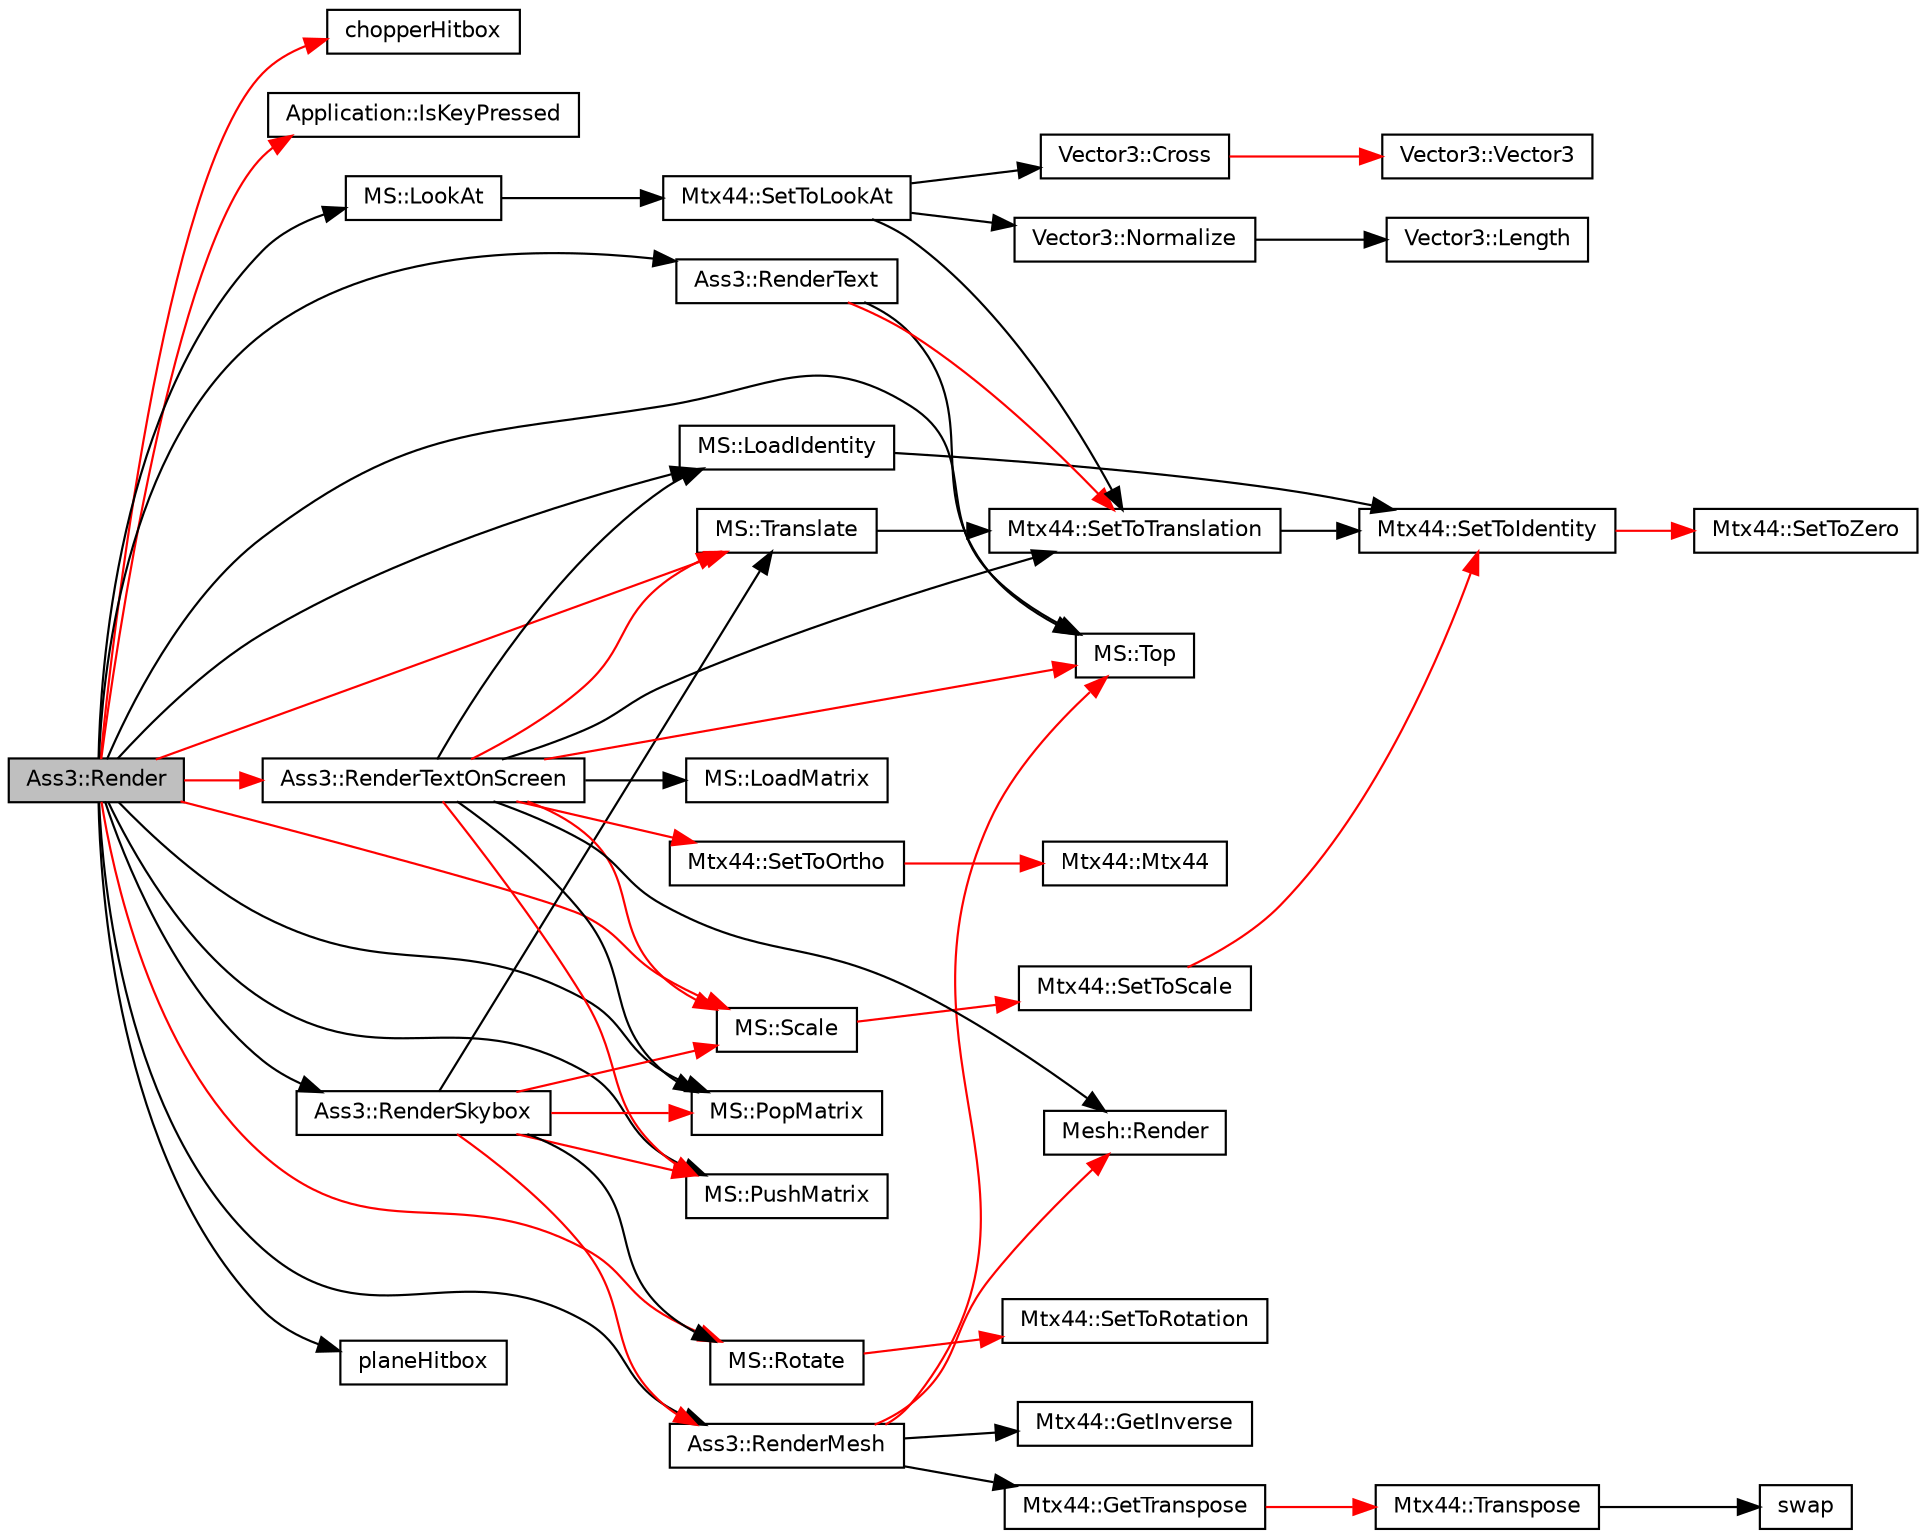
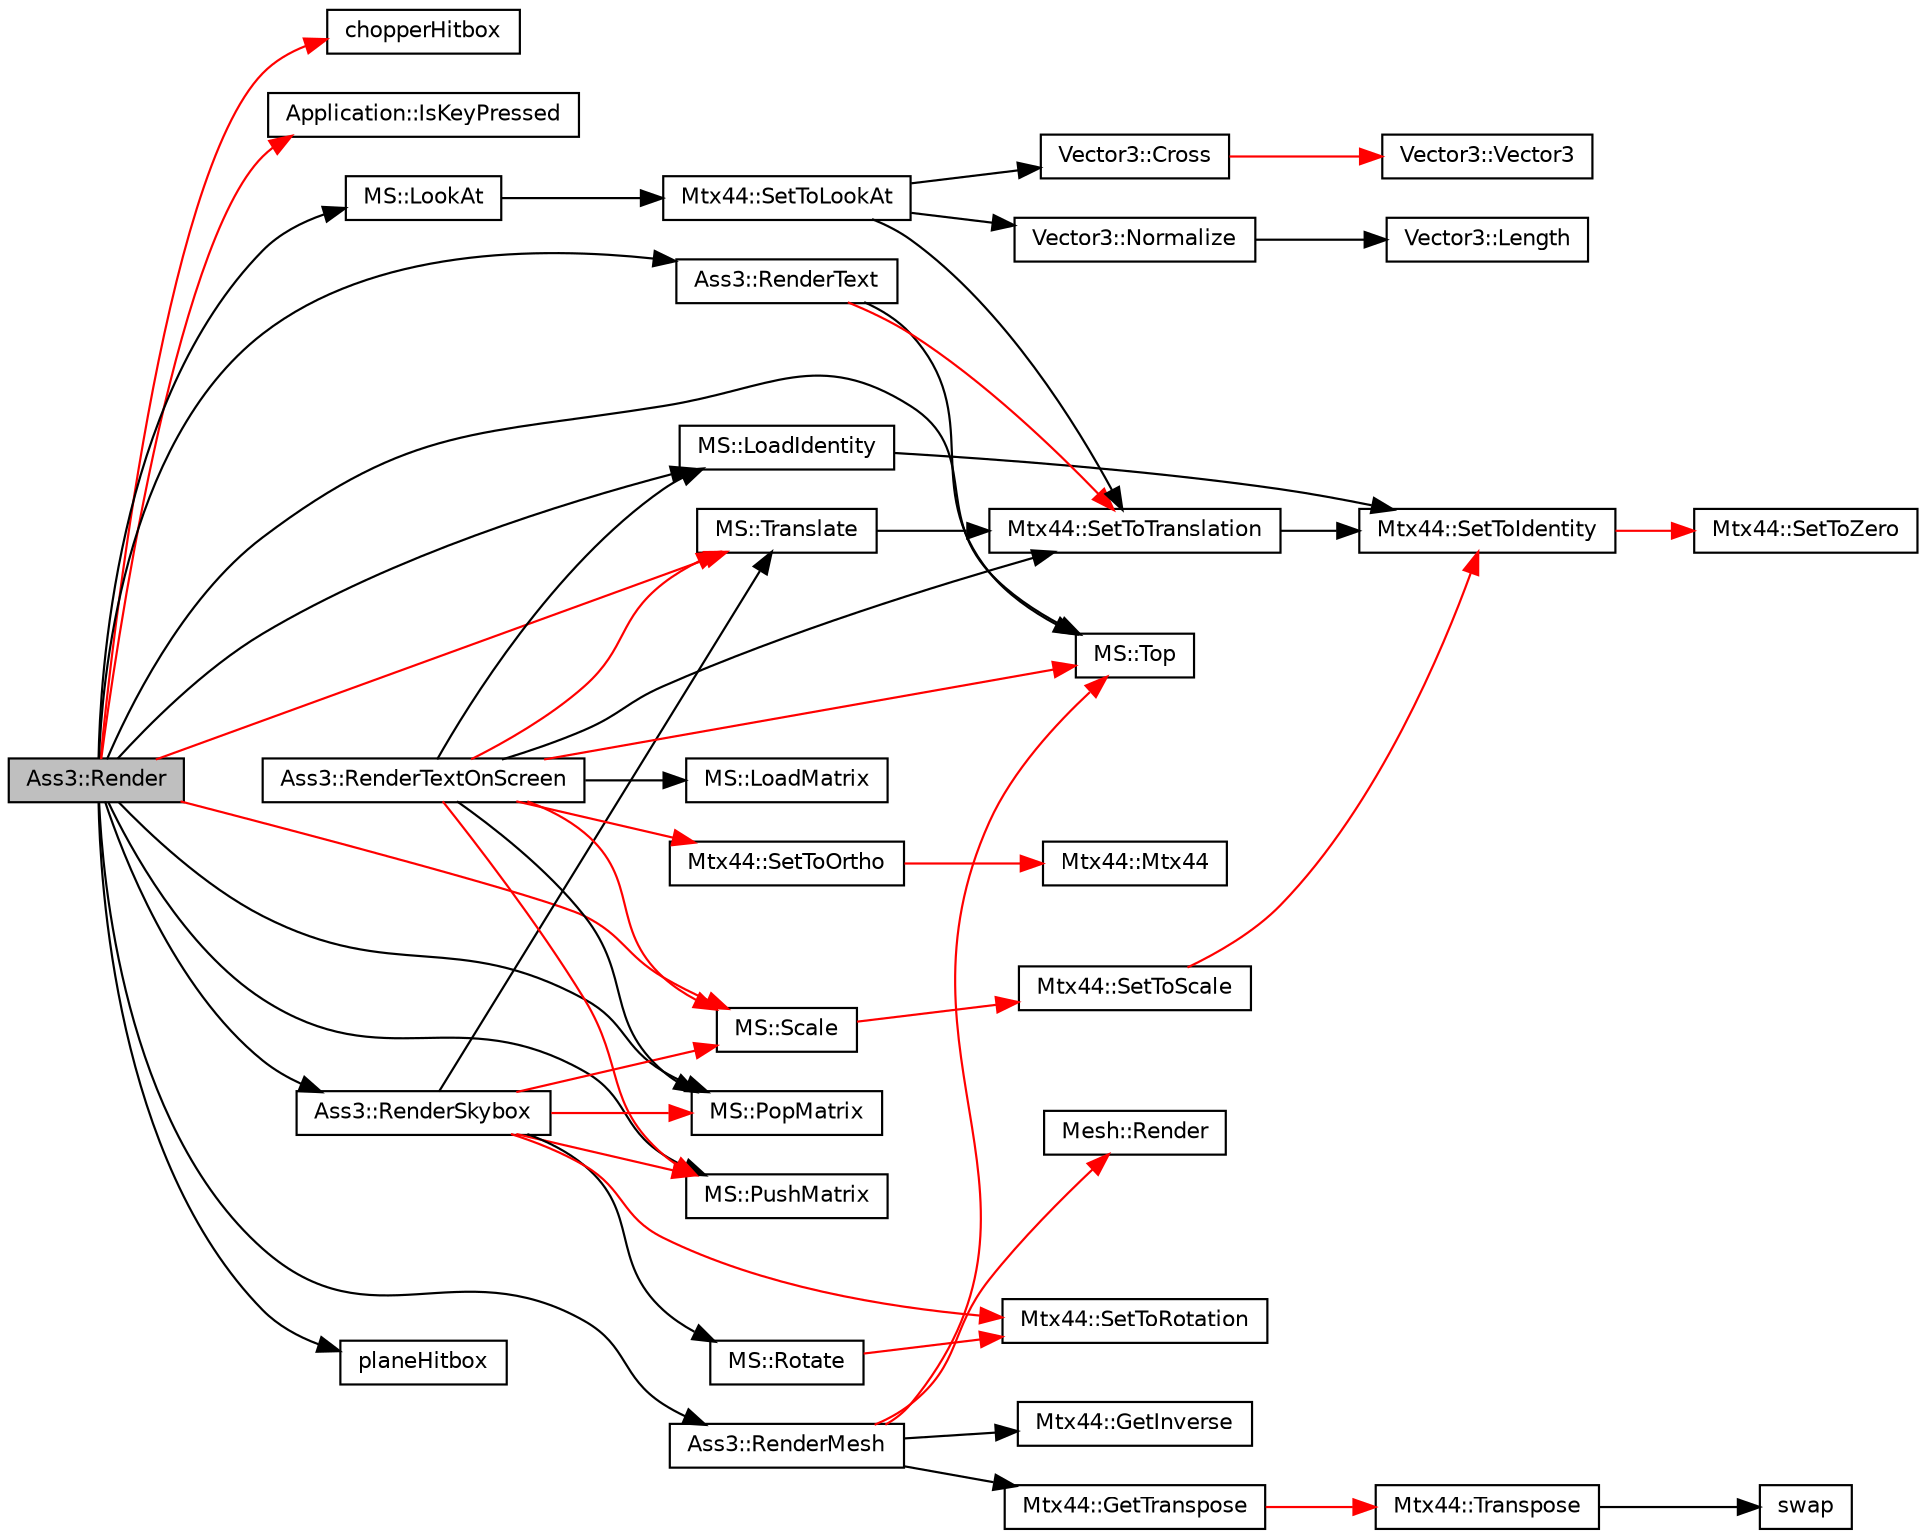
(212, 780) -> none
(790, 949) -> none
(300, 1181) -> none
(604, 1282) -> (728, 1264)
